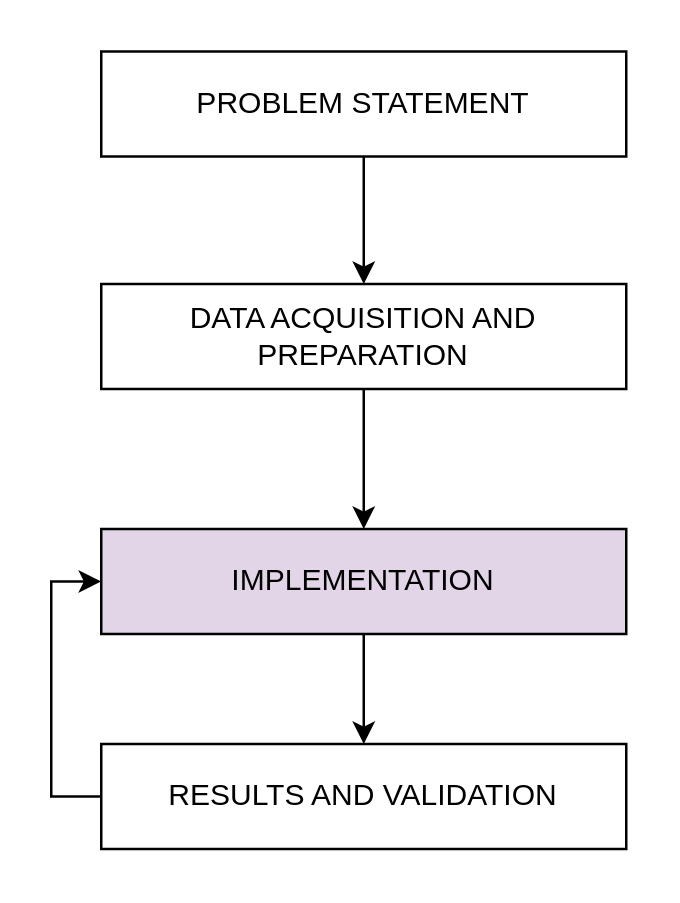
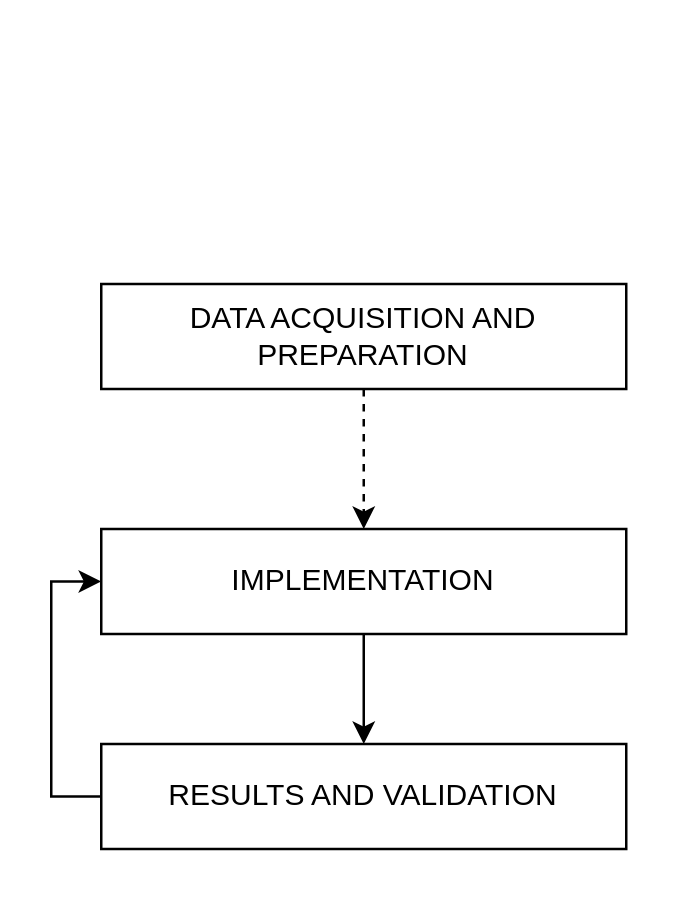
(364, 104) -> none
(364, 212) -> none
(364, 450) -> (364, 450)
(364, 581) -> (364, 581)
